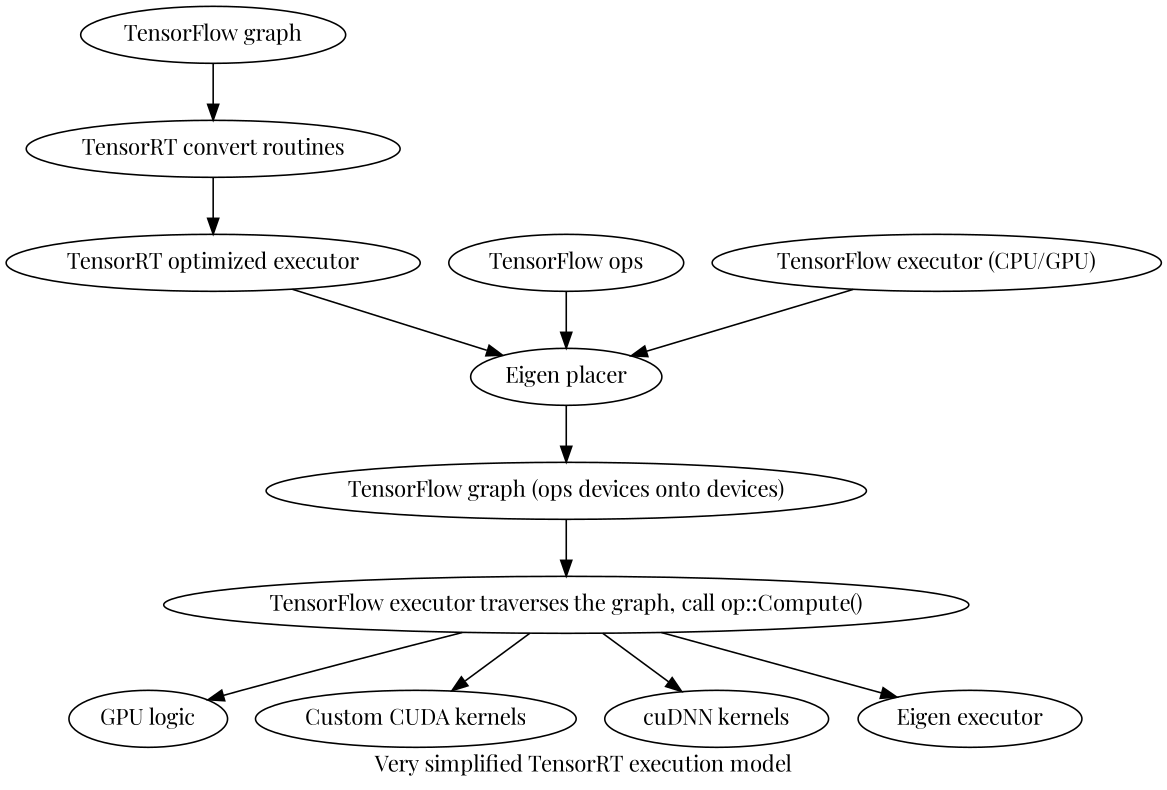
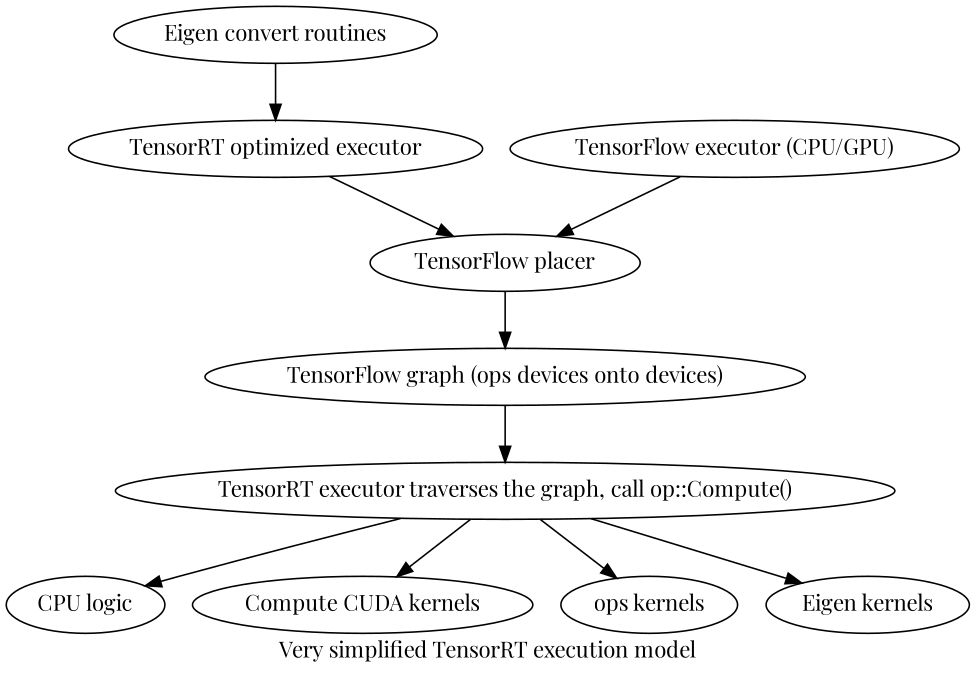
(213, 35) -> none
(213, 149) -> (276, 35)
(566, 263) -> none
(566, 377) -> (505, 263)
(566, 605) -> (505, 491)
(148, 719) -> (86, 605)
(416, 719) -> (363, 605)
(717, 719) -> (649, 605)
(970, 719) -> (868, 605)
